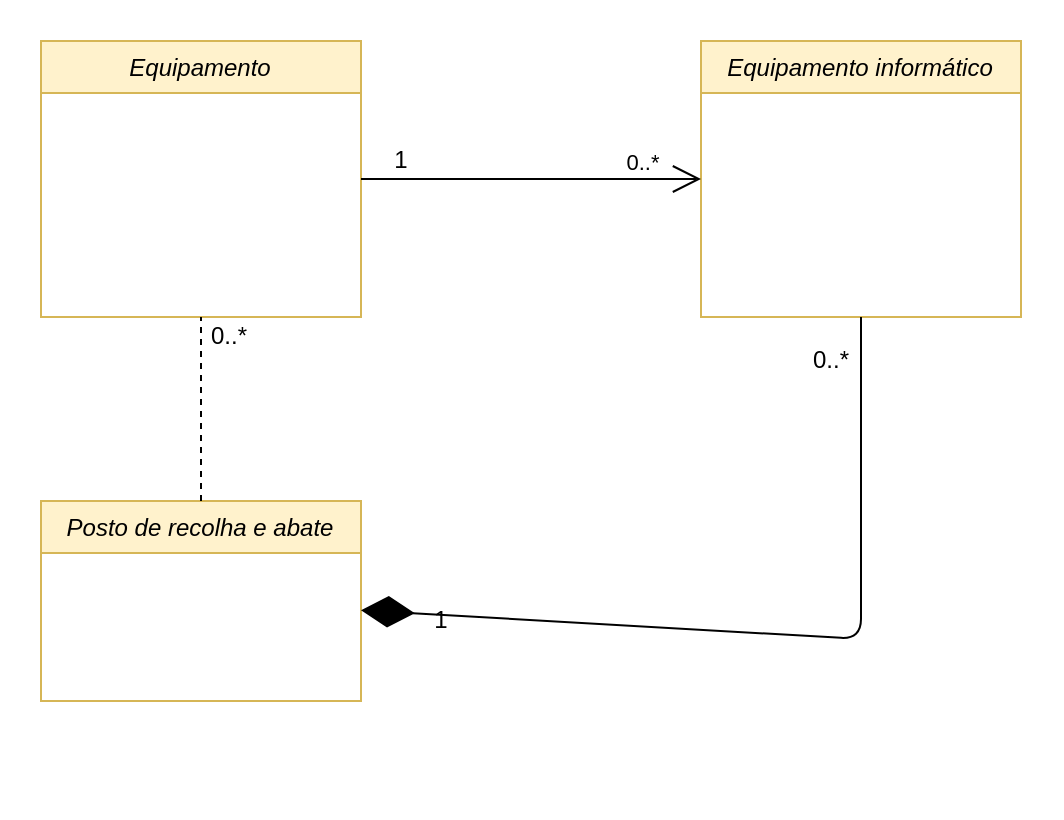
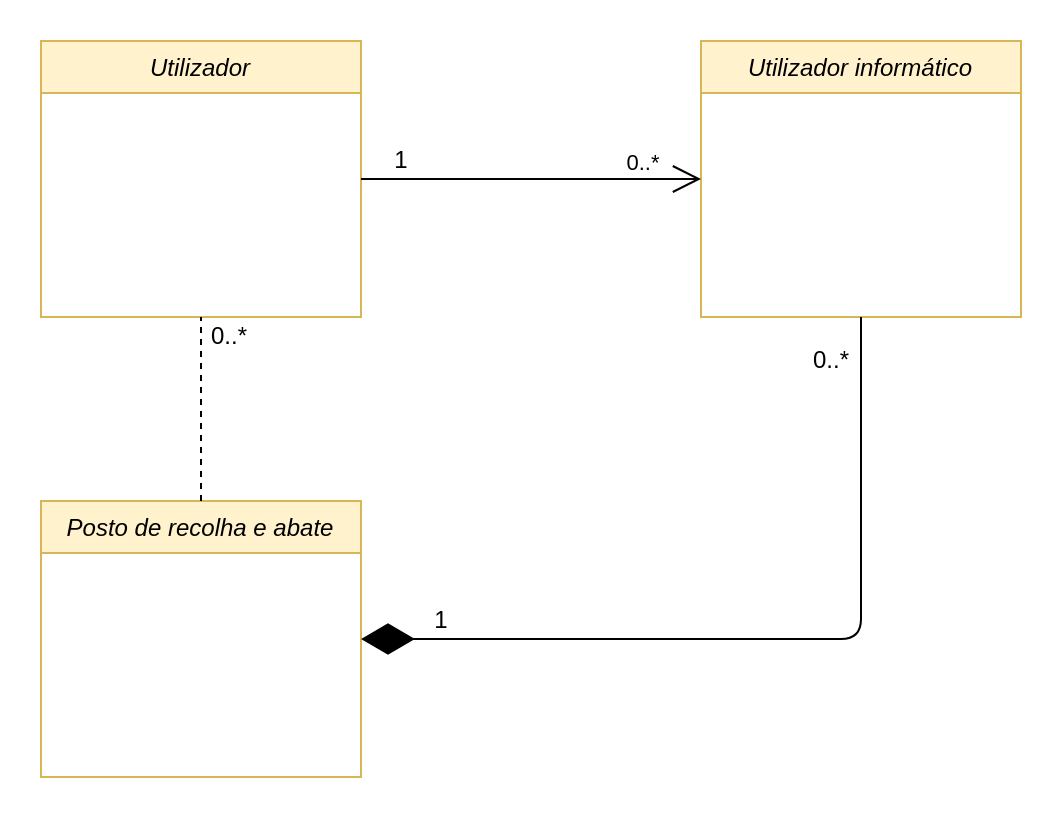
(200, 68) -> (200, 68)
(860, 68) -> (860, 68)
(201, 601) -> (201, 639)
